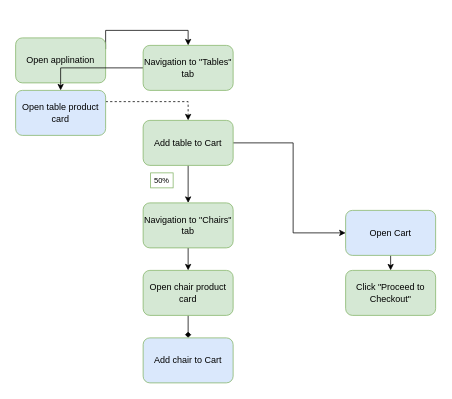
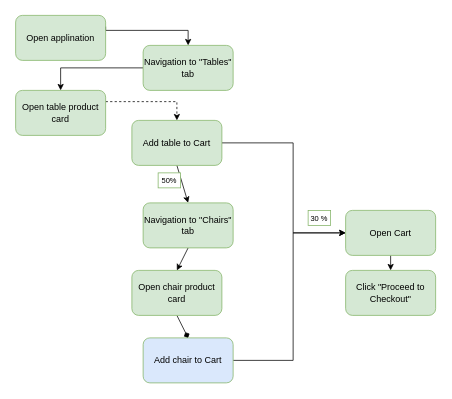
(60, 60) -> (60, 38)
(60, 113) -> (60, 113)
(188, 143) -> (177, 143)
(162, 180) -> (169, 180)
none -> (319, 218)
(390, 233) -> (390, 233)
(188, 293) -> (177, 293)
none -> (293, 327)
